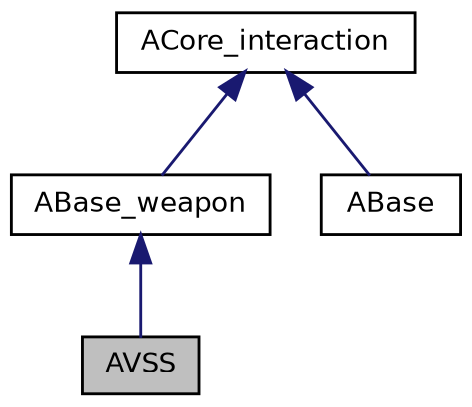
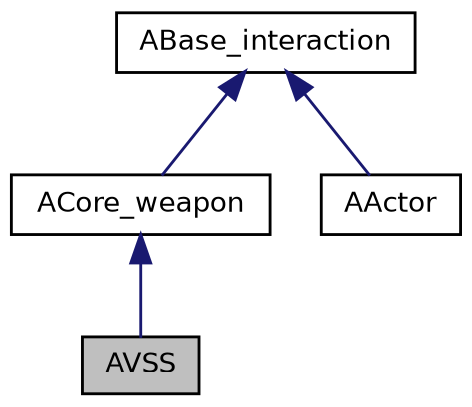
(266, 43) -> (266, 43)
(141, 205) -> (141, 205)
(391, 205) -> (391, 205)
